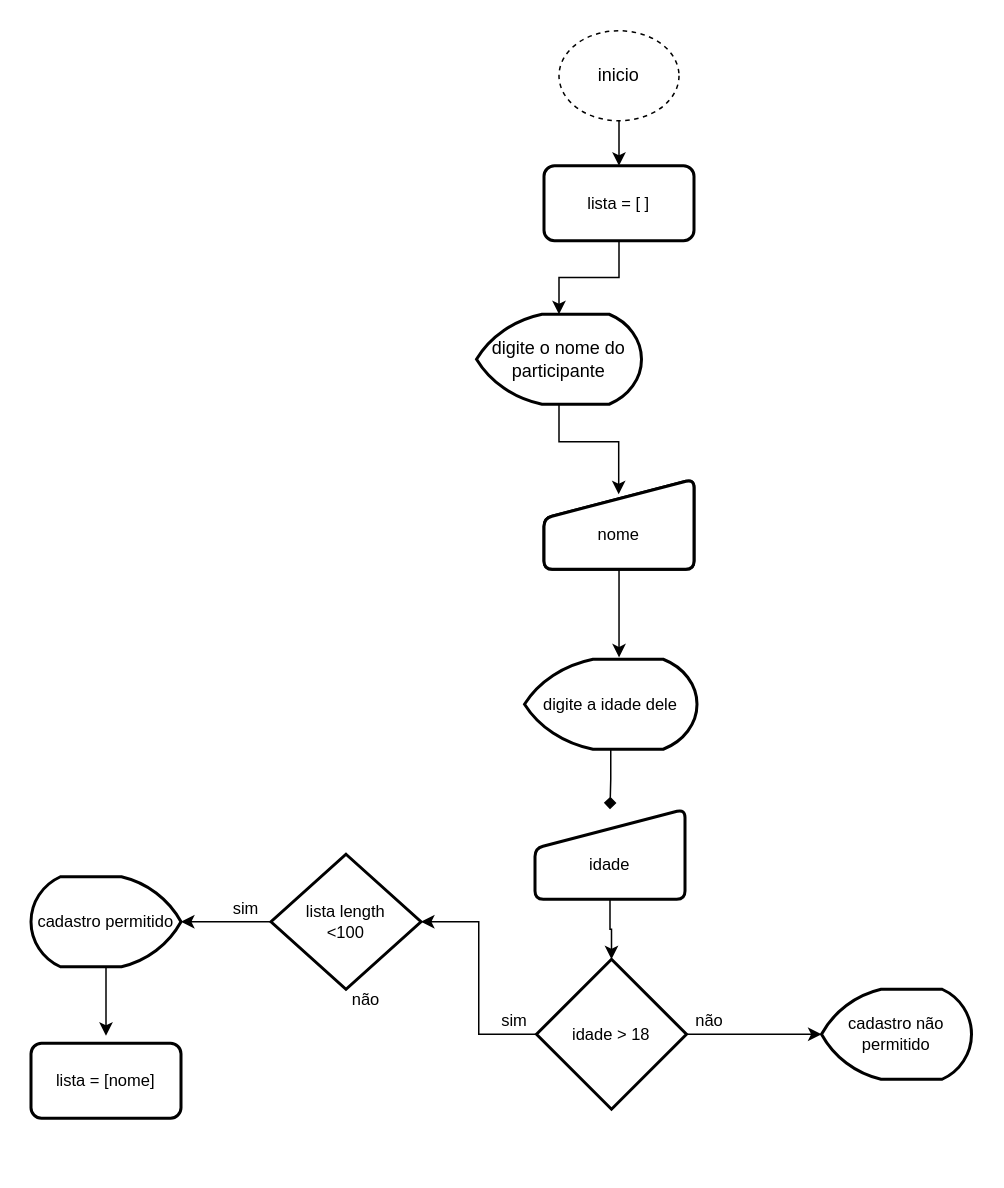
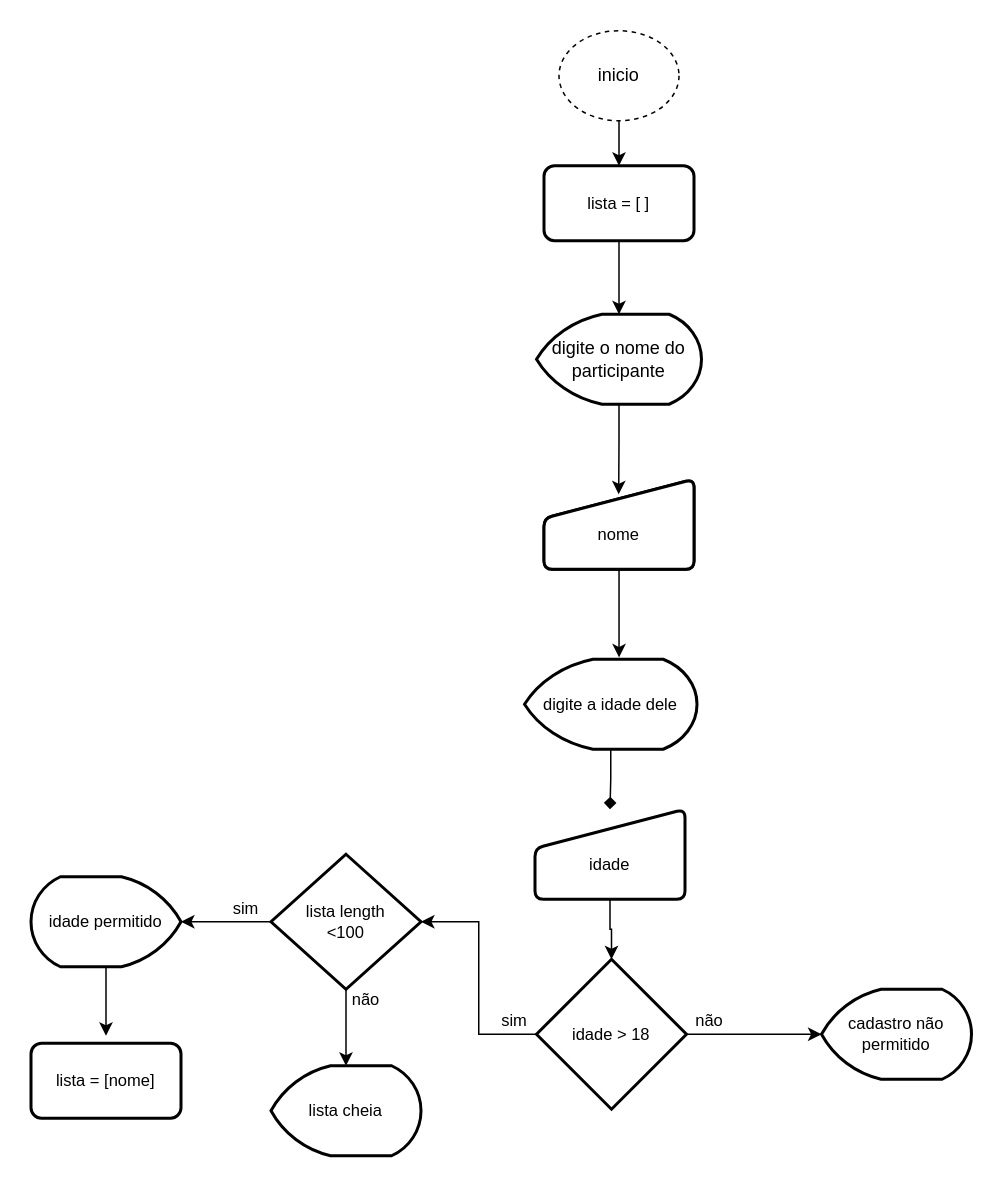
(559, 359) -> (619, 359)
(106, 922) -> (106, 922)
none -> (346, 1023)
none -> (346, 1111)
